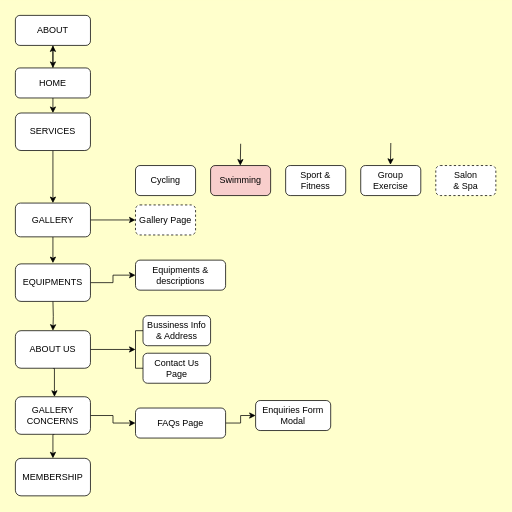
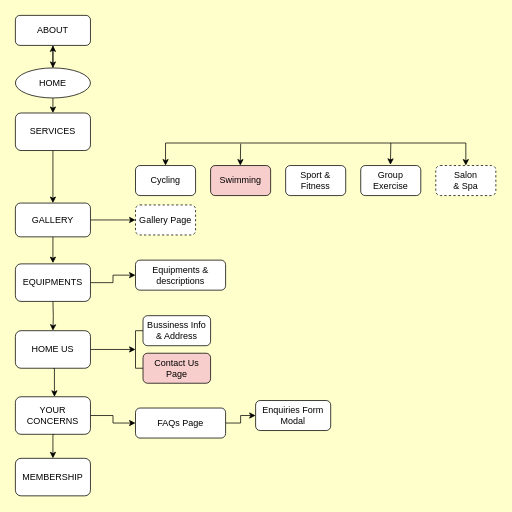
(53, 83) -> (53, 83)
none -> (165, 151)
(53, 349) -> (53, 349)
(177, 368) -> (177, 368)
(53, 415) -> (53, 415)
